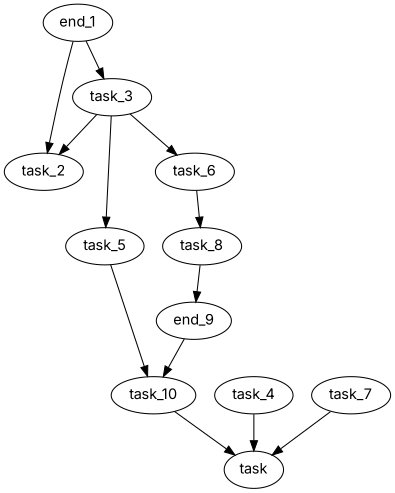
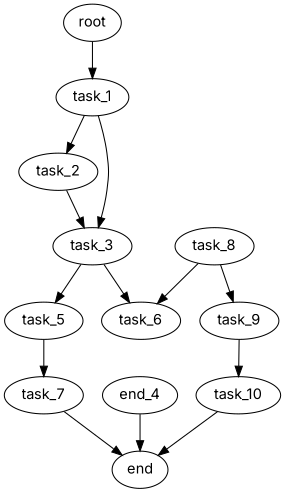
(78, 23) -> (92, 97)
none -> (92, 23)
(82, 131) -> (73, 204)
(198, 204) -> (182, 280)
(127, 315) -> (44, 353)
(194, 321) -> (239, 321)
(254, 395) -> (140, 395)
(254, 470) -> (140, 470)
